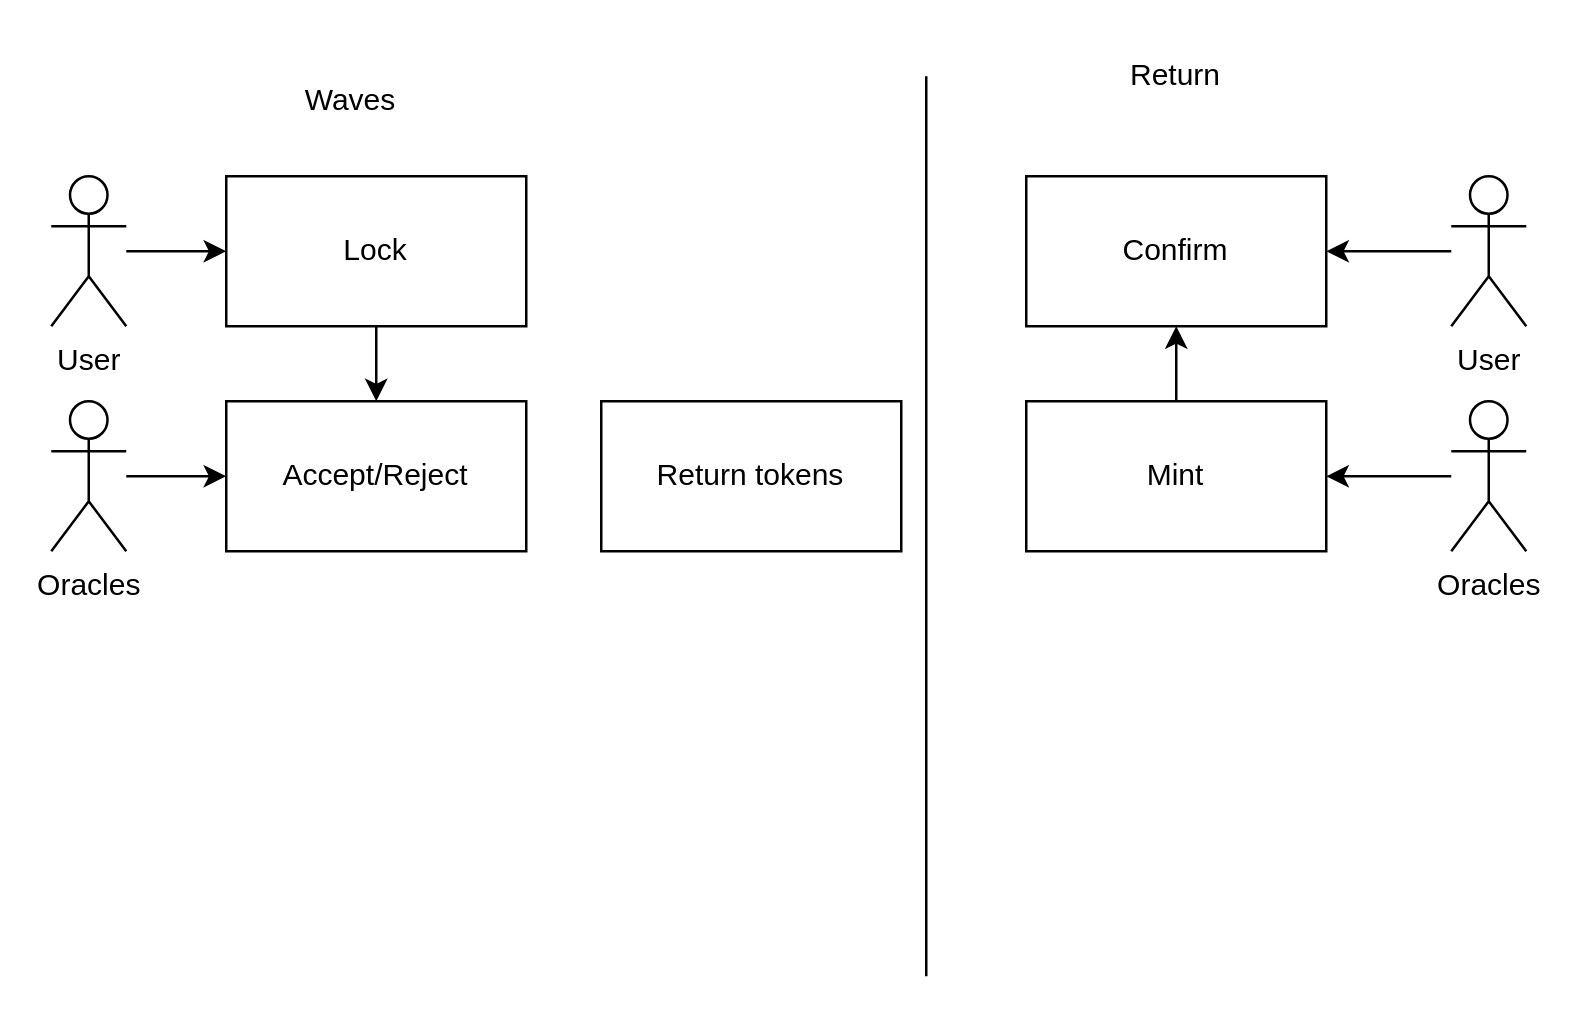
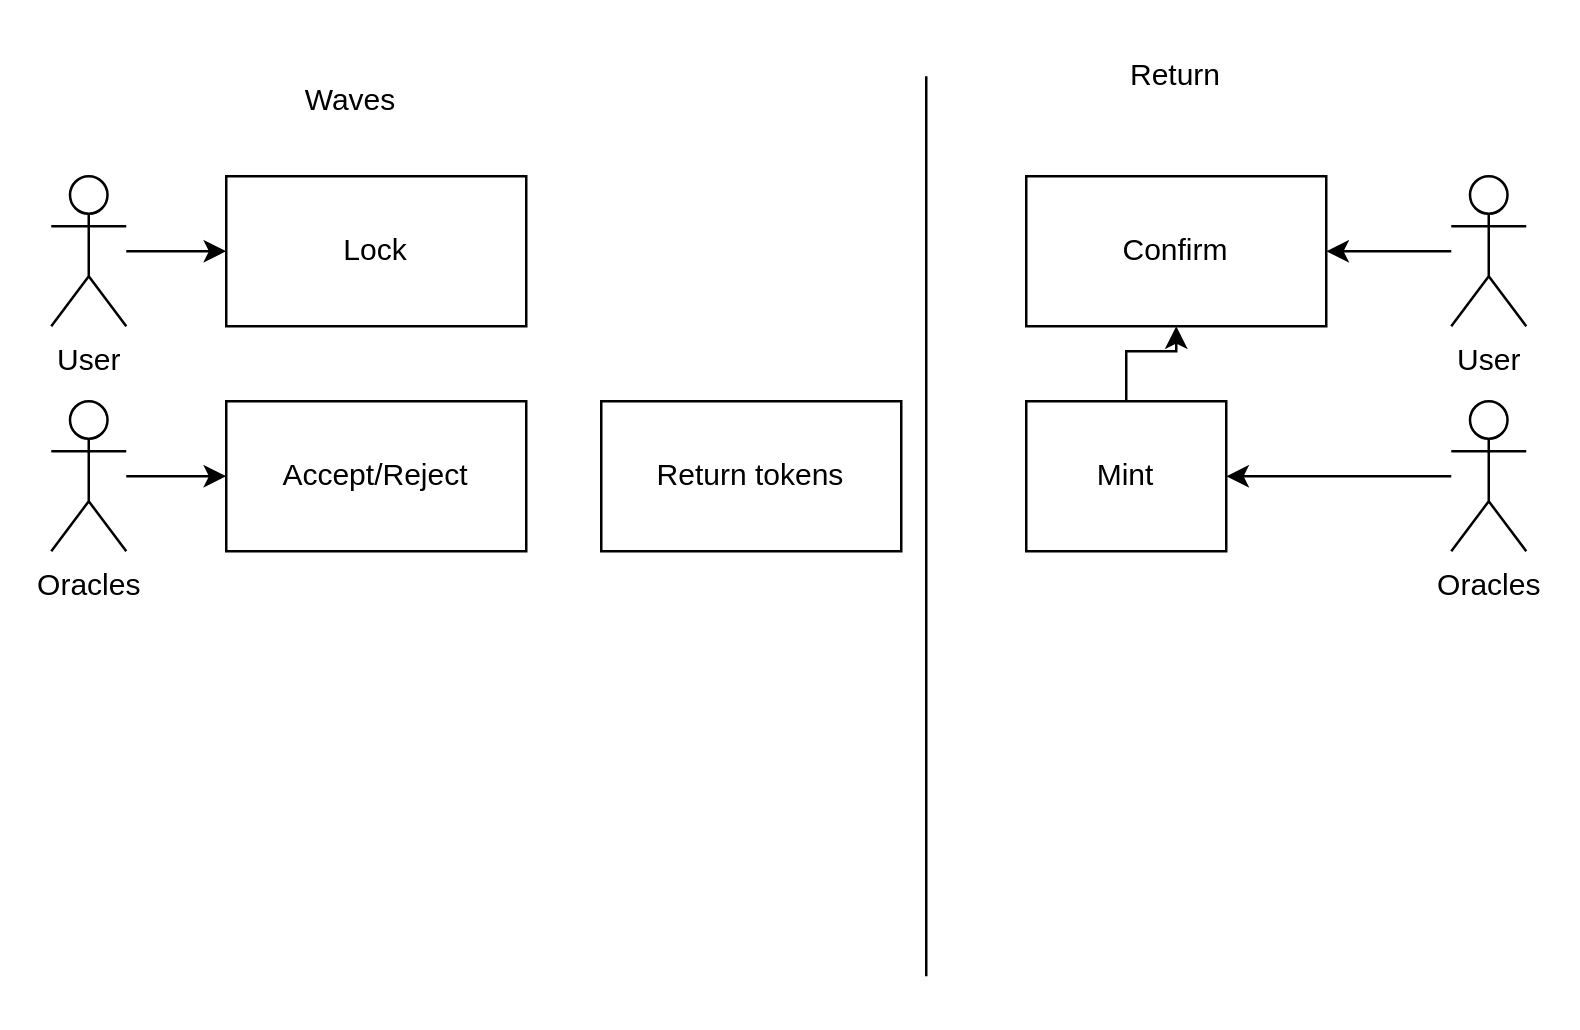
(376, 372) -> none
(1176, 476) -> (1126, 476)
